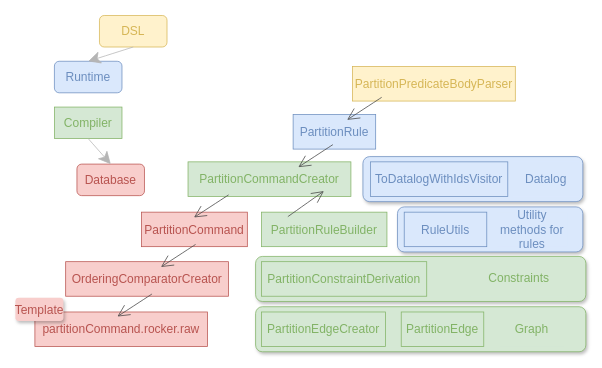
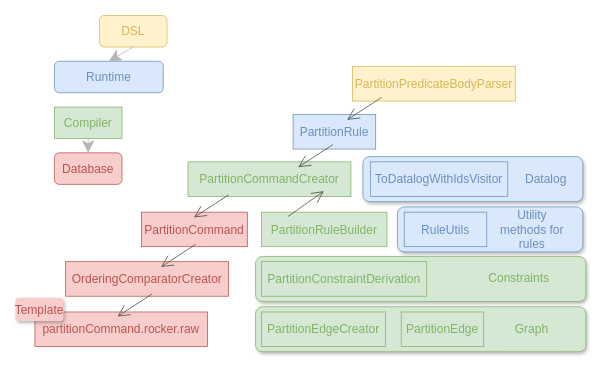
(88, 77) -> (109, 77)
(111, 180) -> (88, 168)
